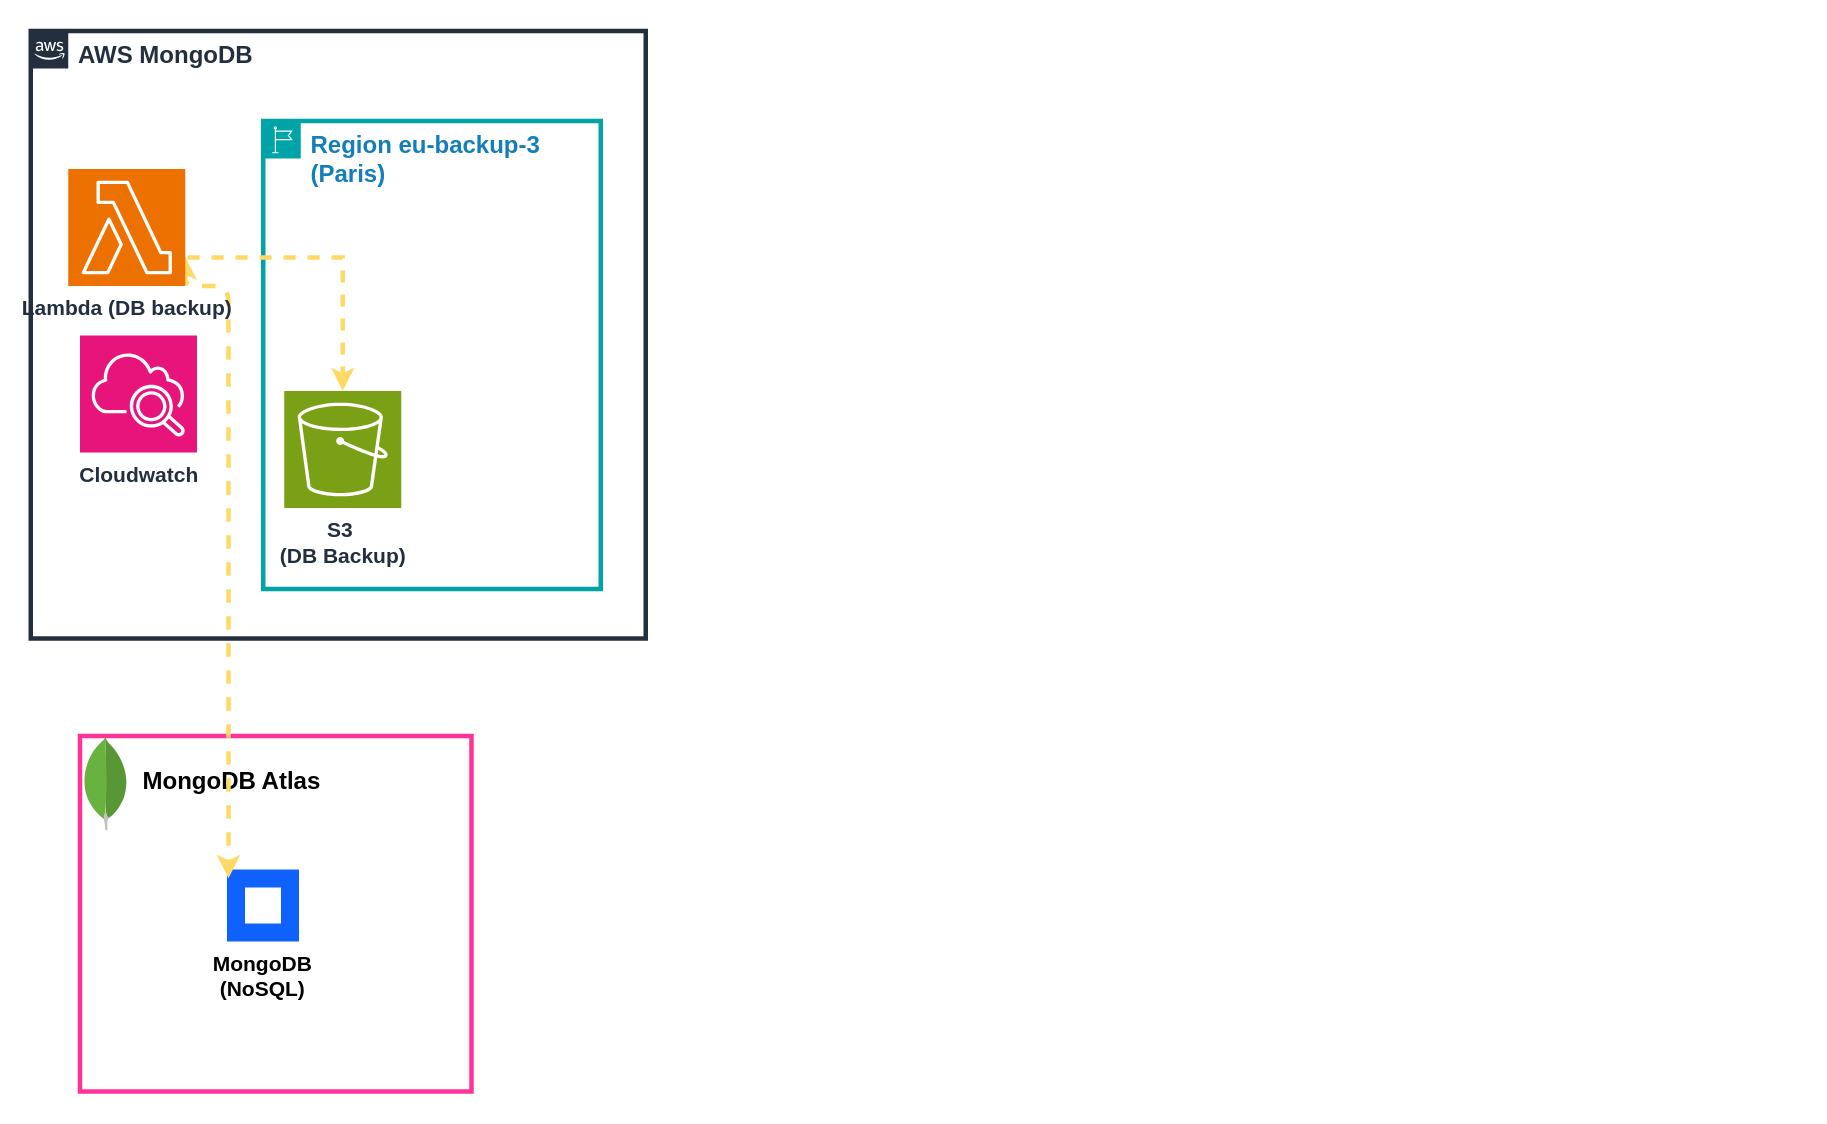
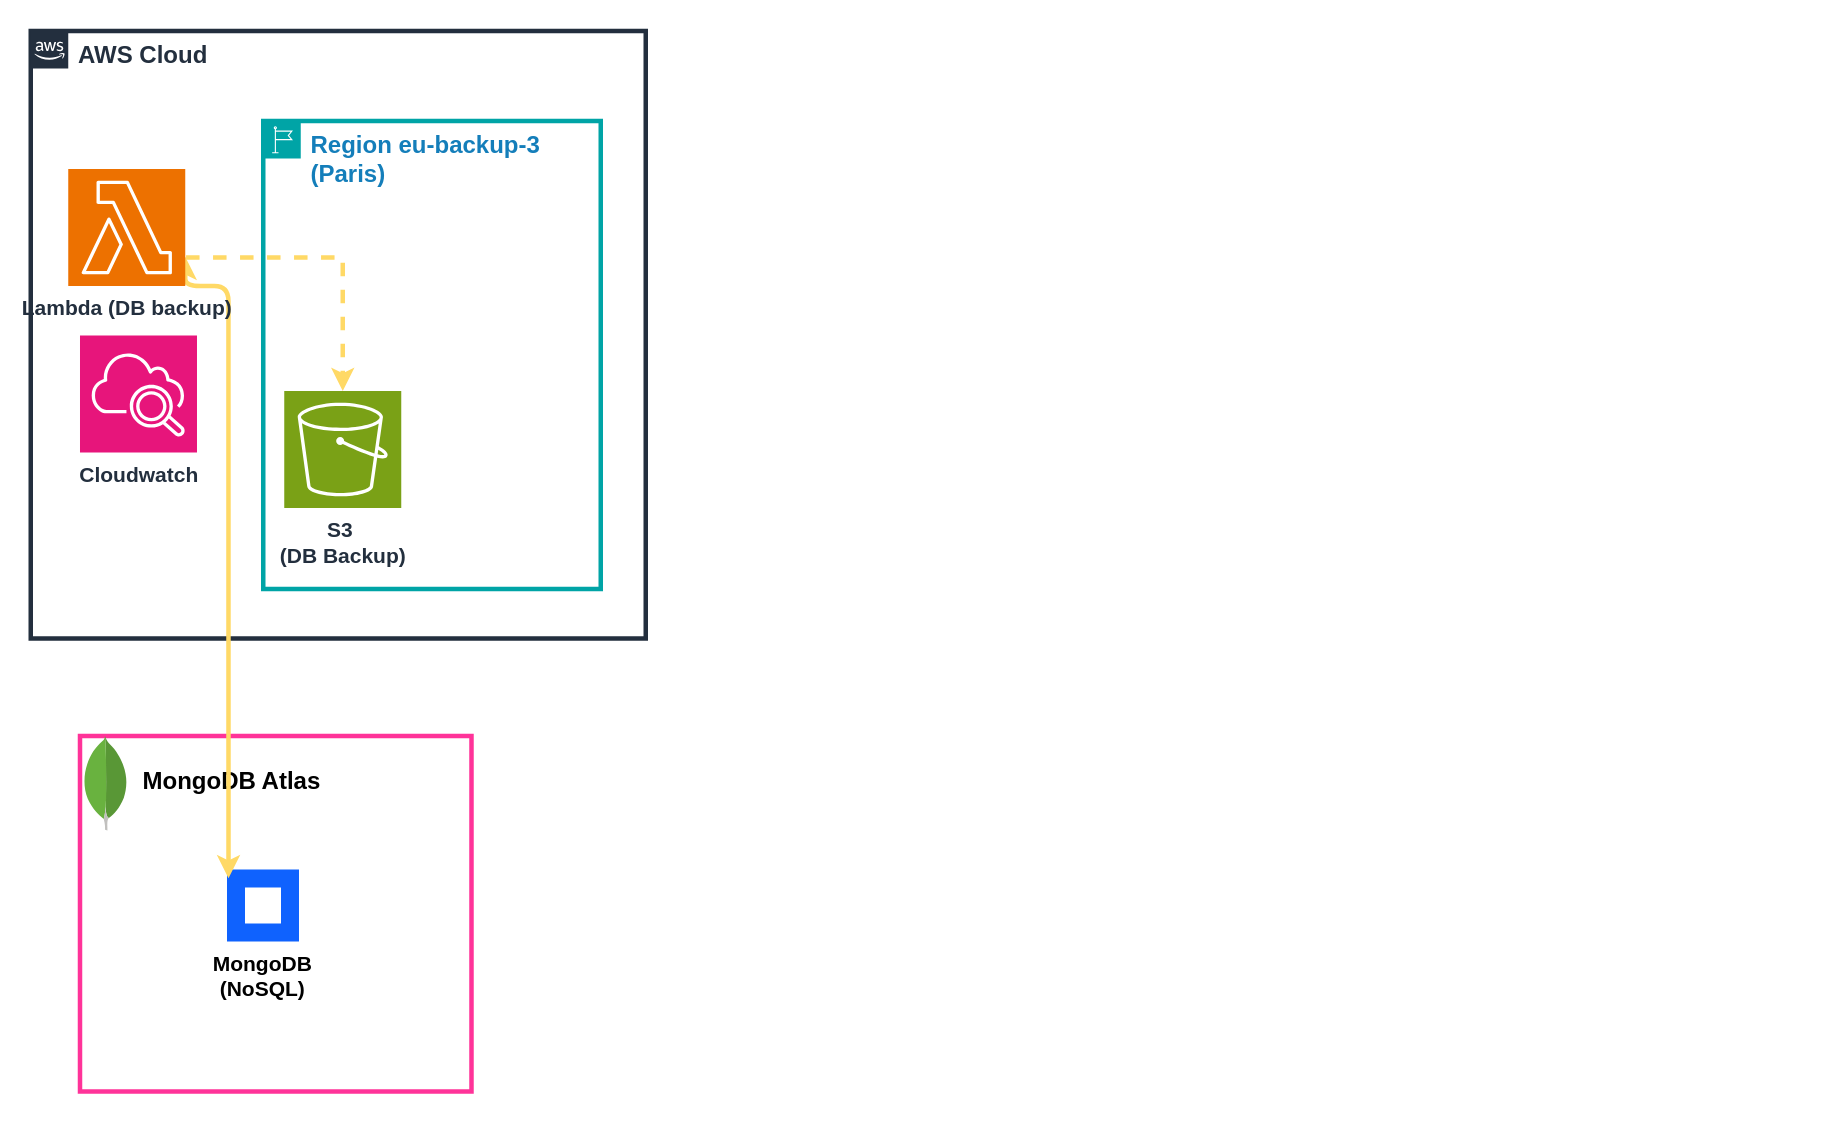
(150, 56) -> (133, 56)
(308, 257) -> (308, 257)
(228, 339) -> (228, 339)
